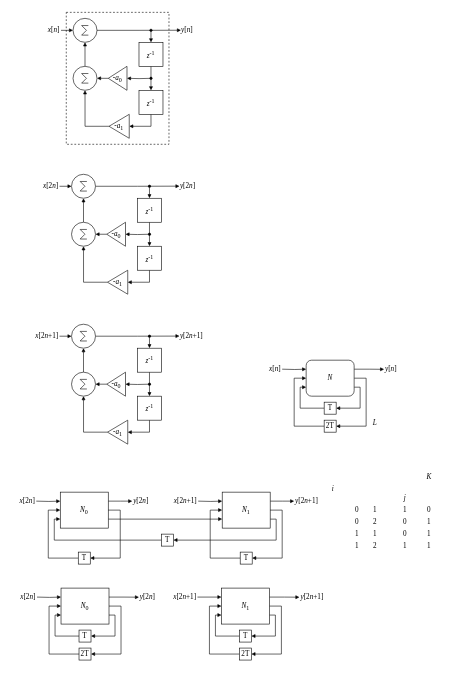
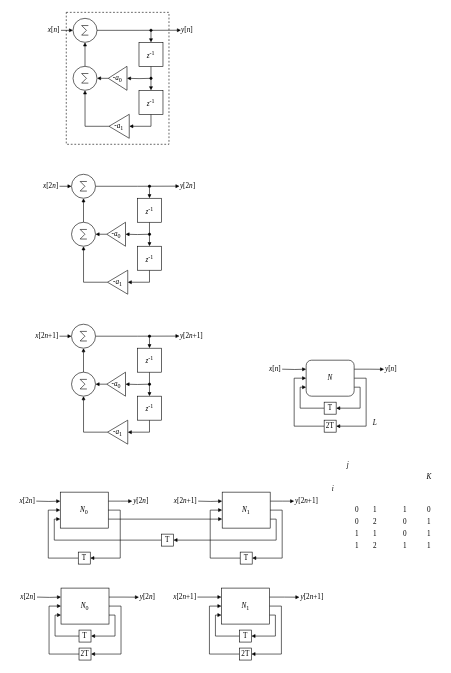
(405, 498) -> (348, 465)
